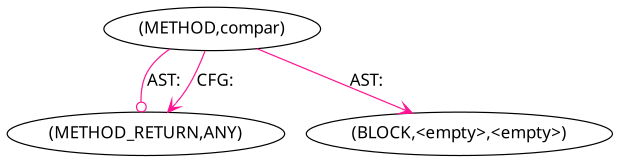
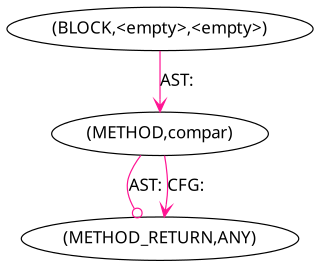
(329, 79) -> (160, 75)
